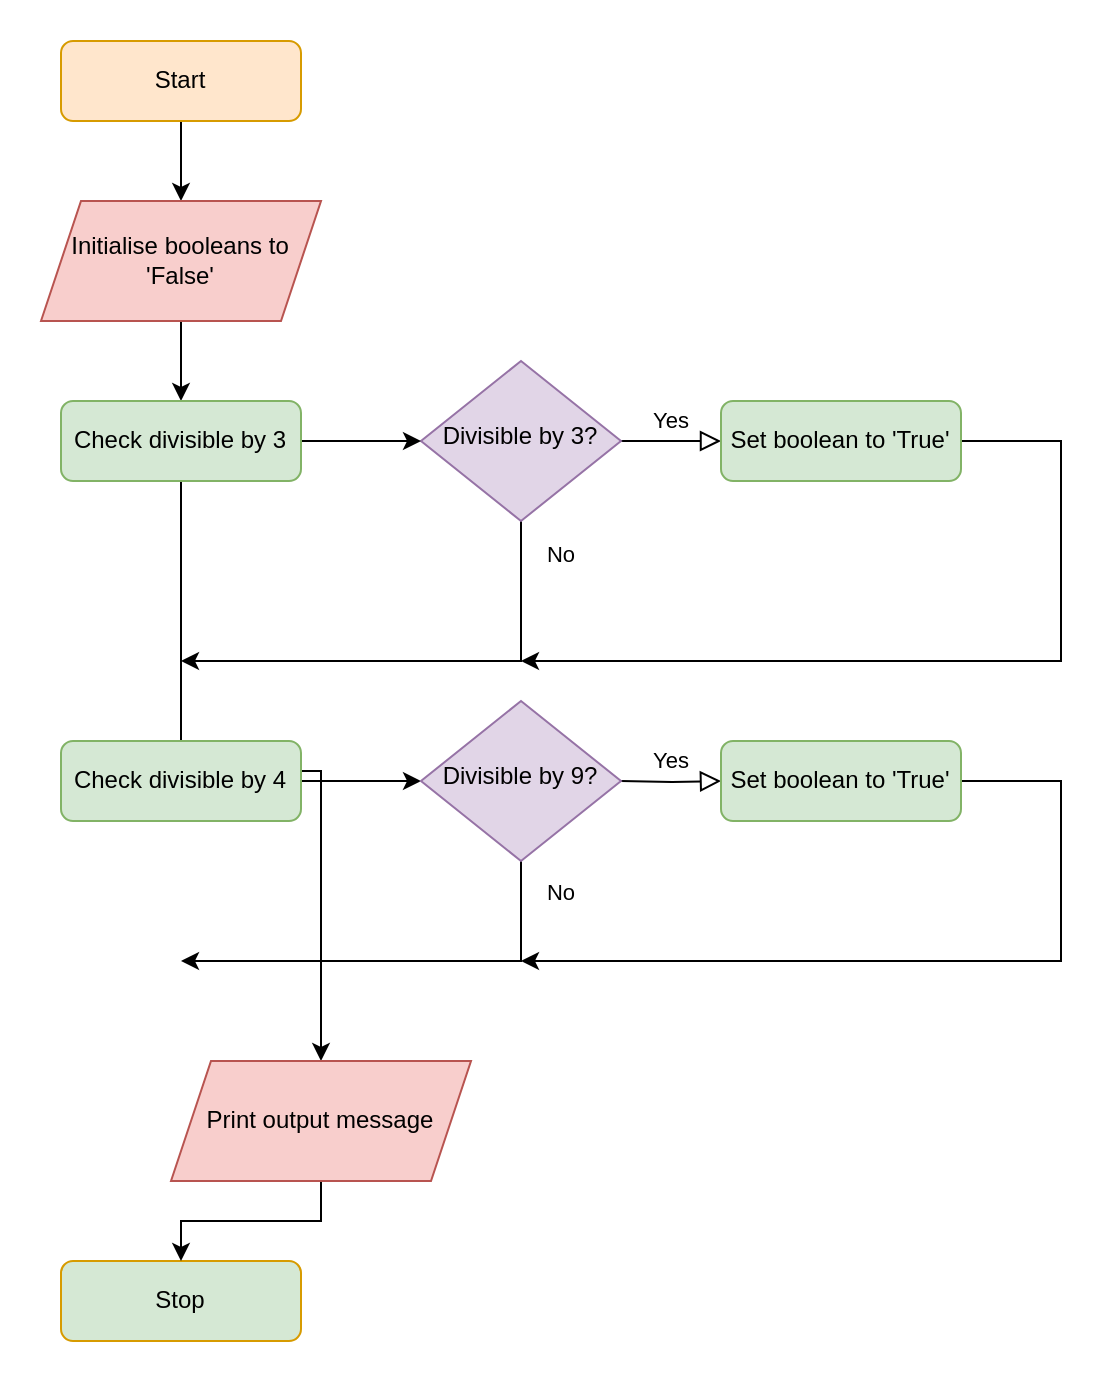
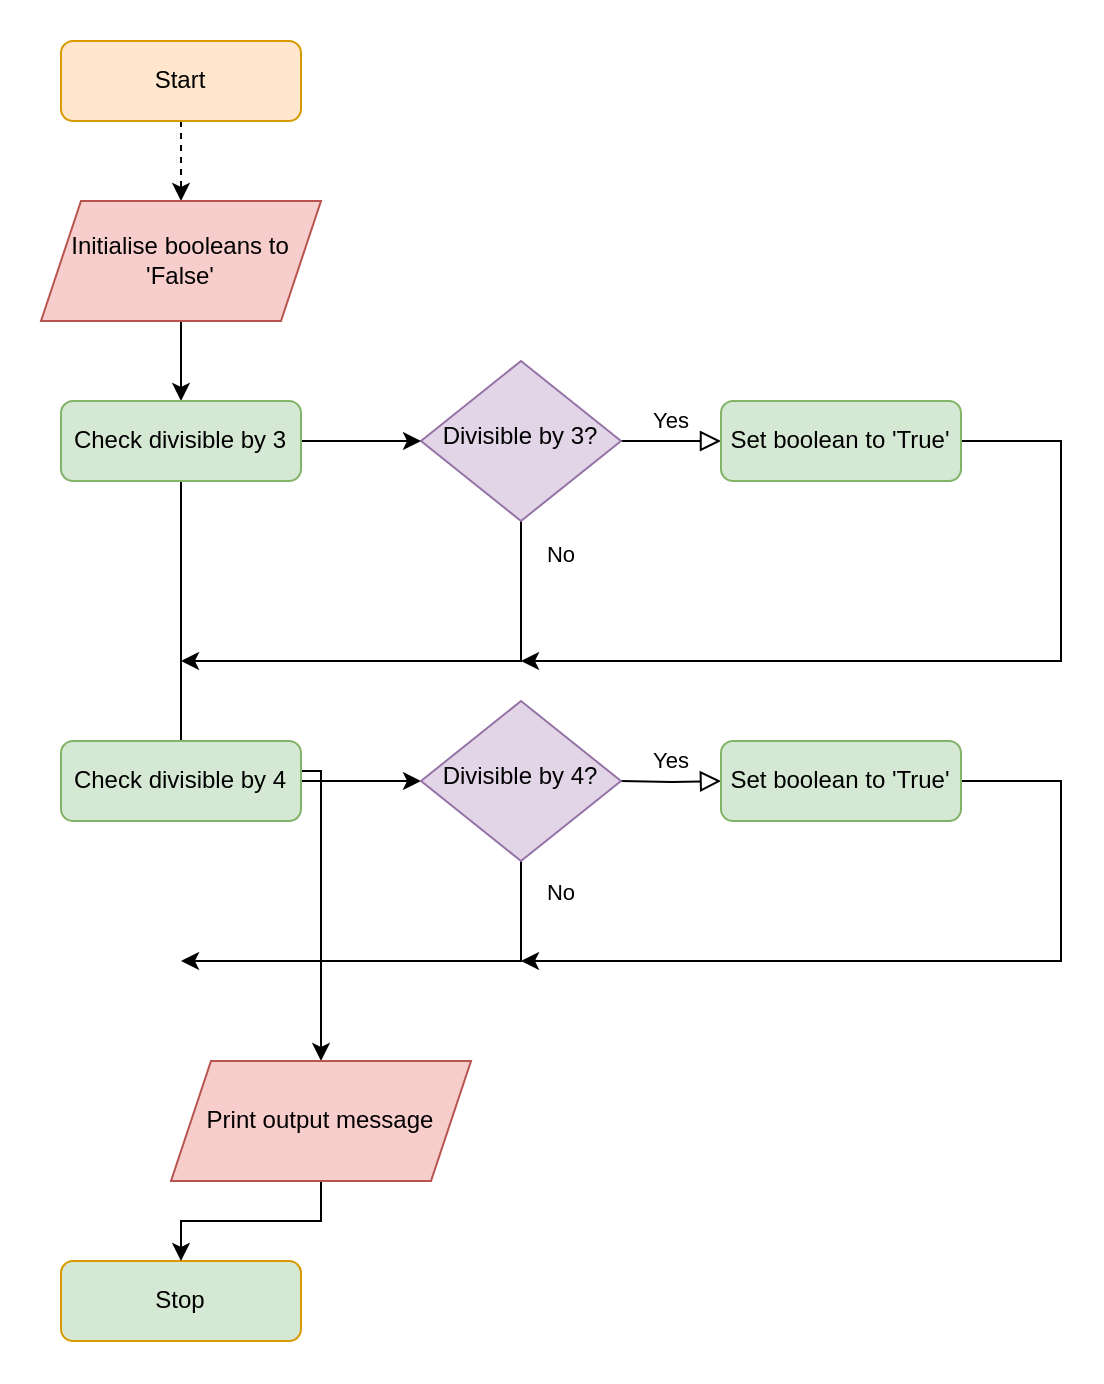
(181, 153) -> (181, 153)
(521, 777) -> (521, 777)
